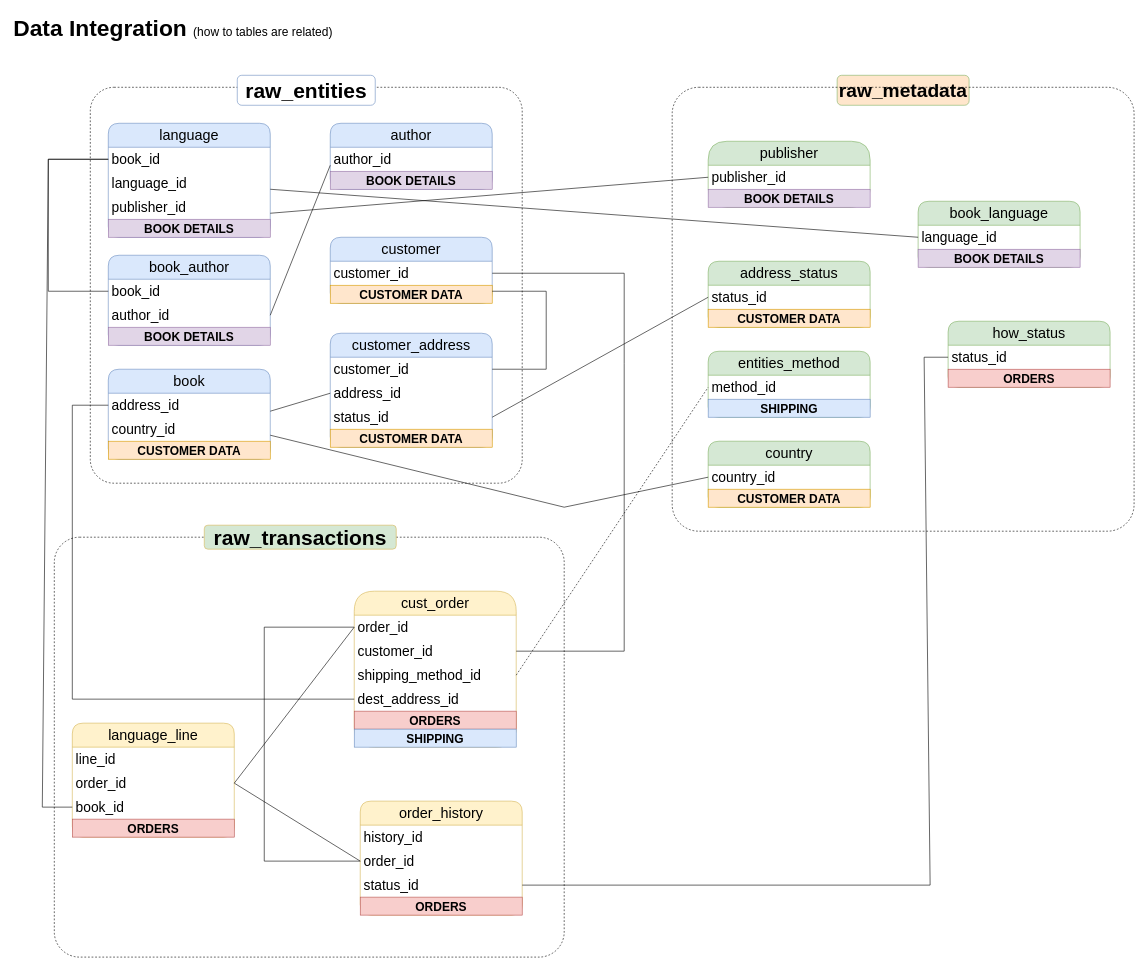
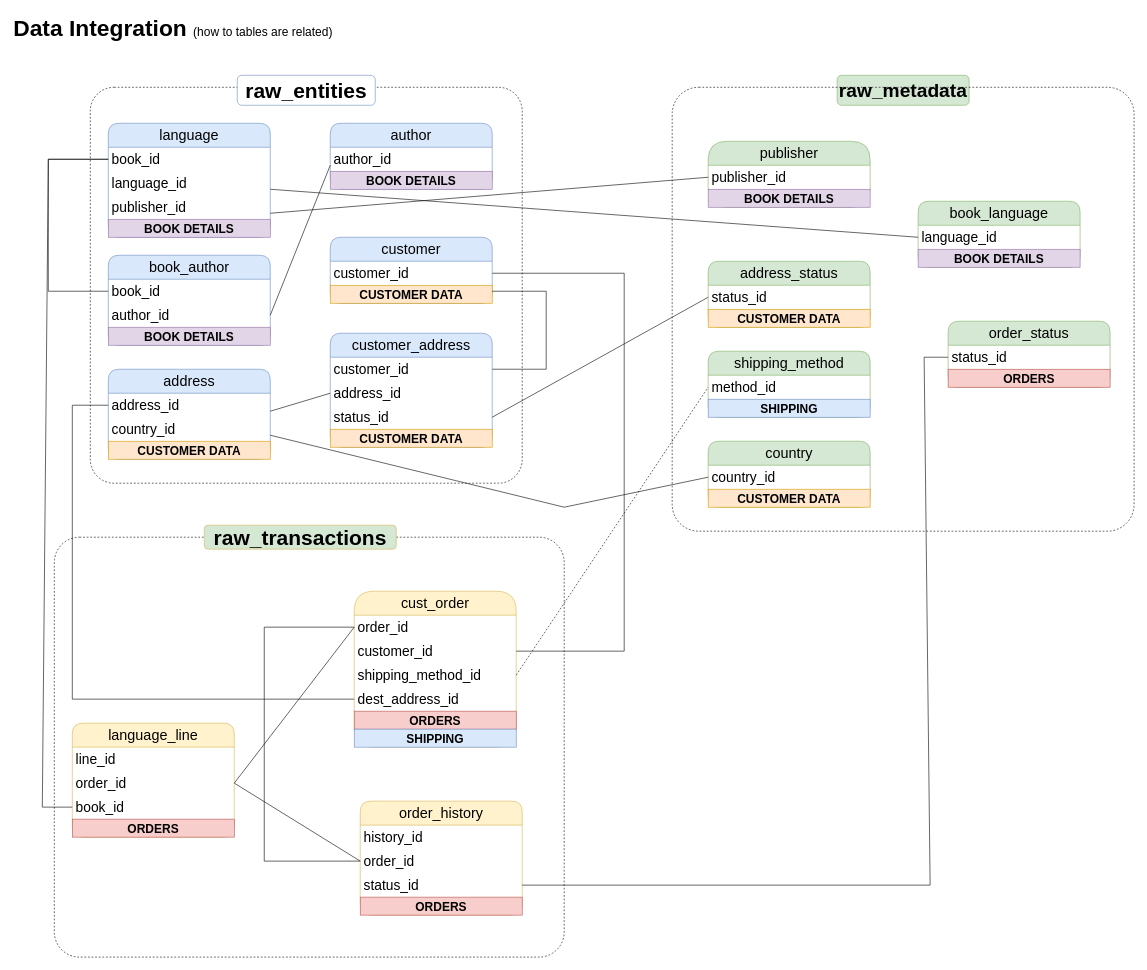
(903, 90) -> (903, 90)
(1029, 333) -> (1029, 333)
(789, 363) -> (789, 363)
(189, 381) -> (189, 381)
